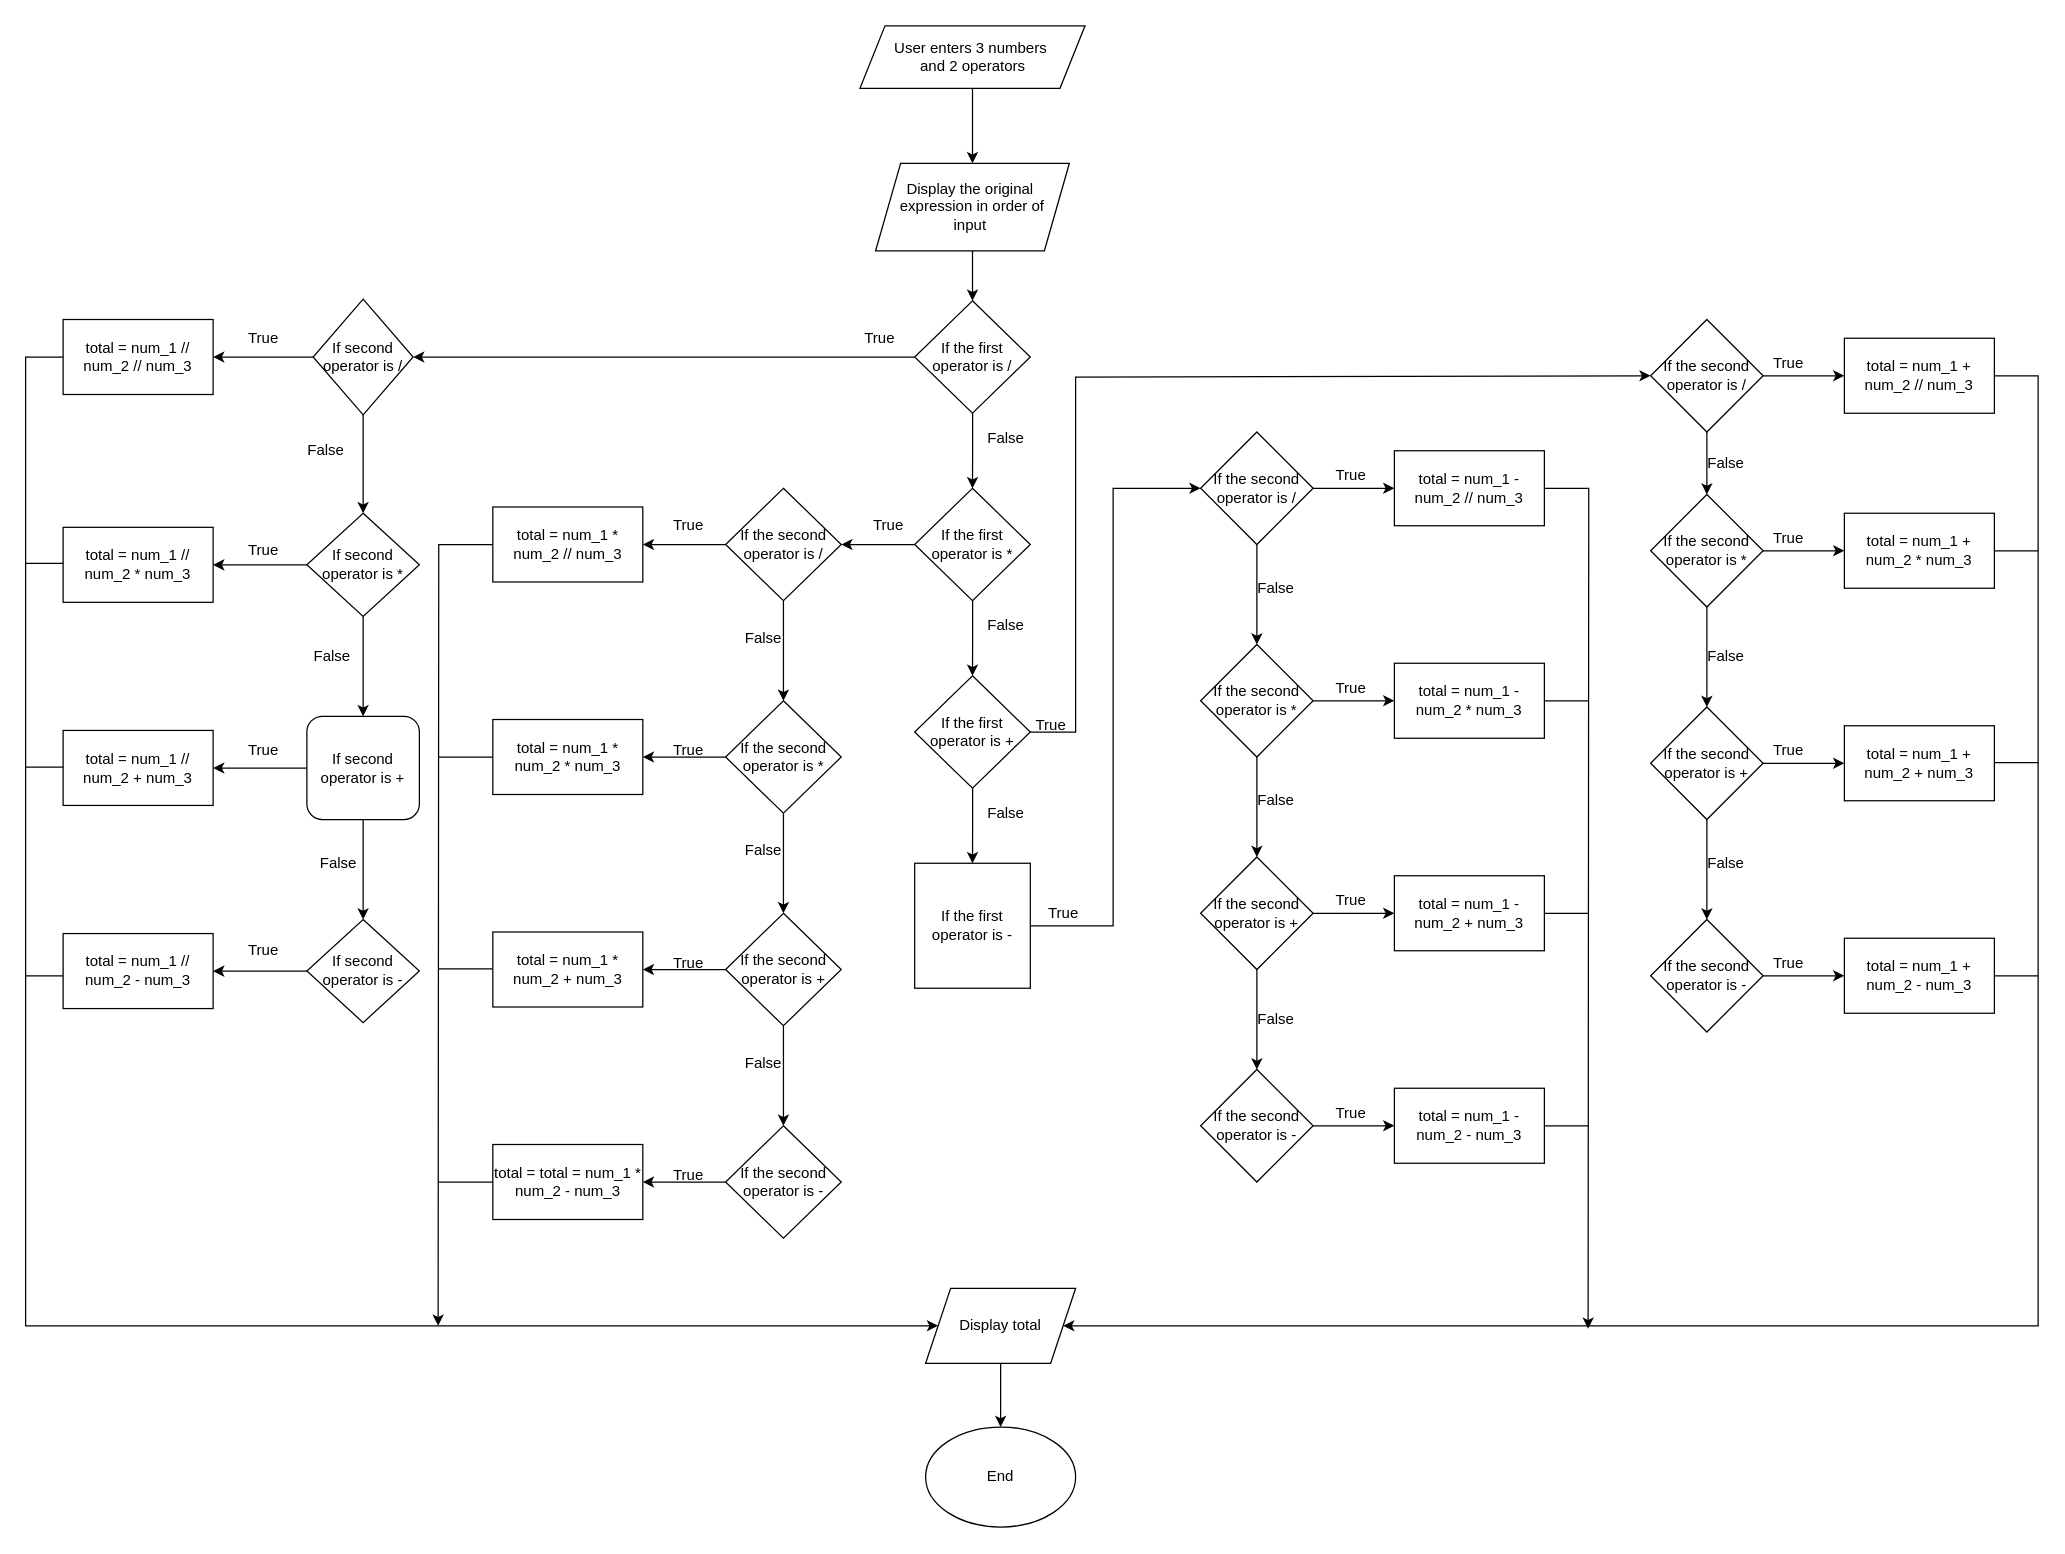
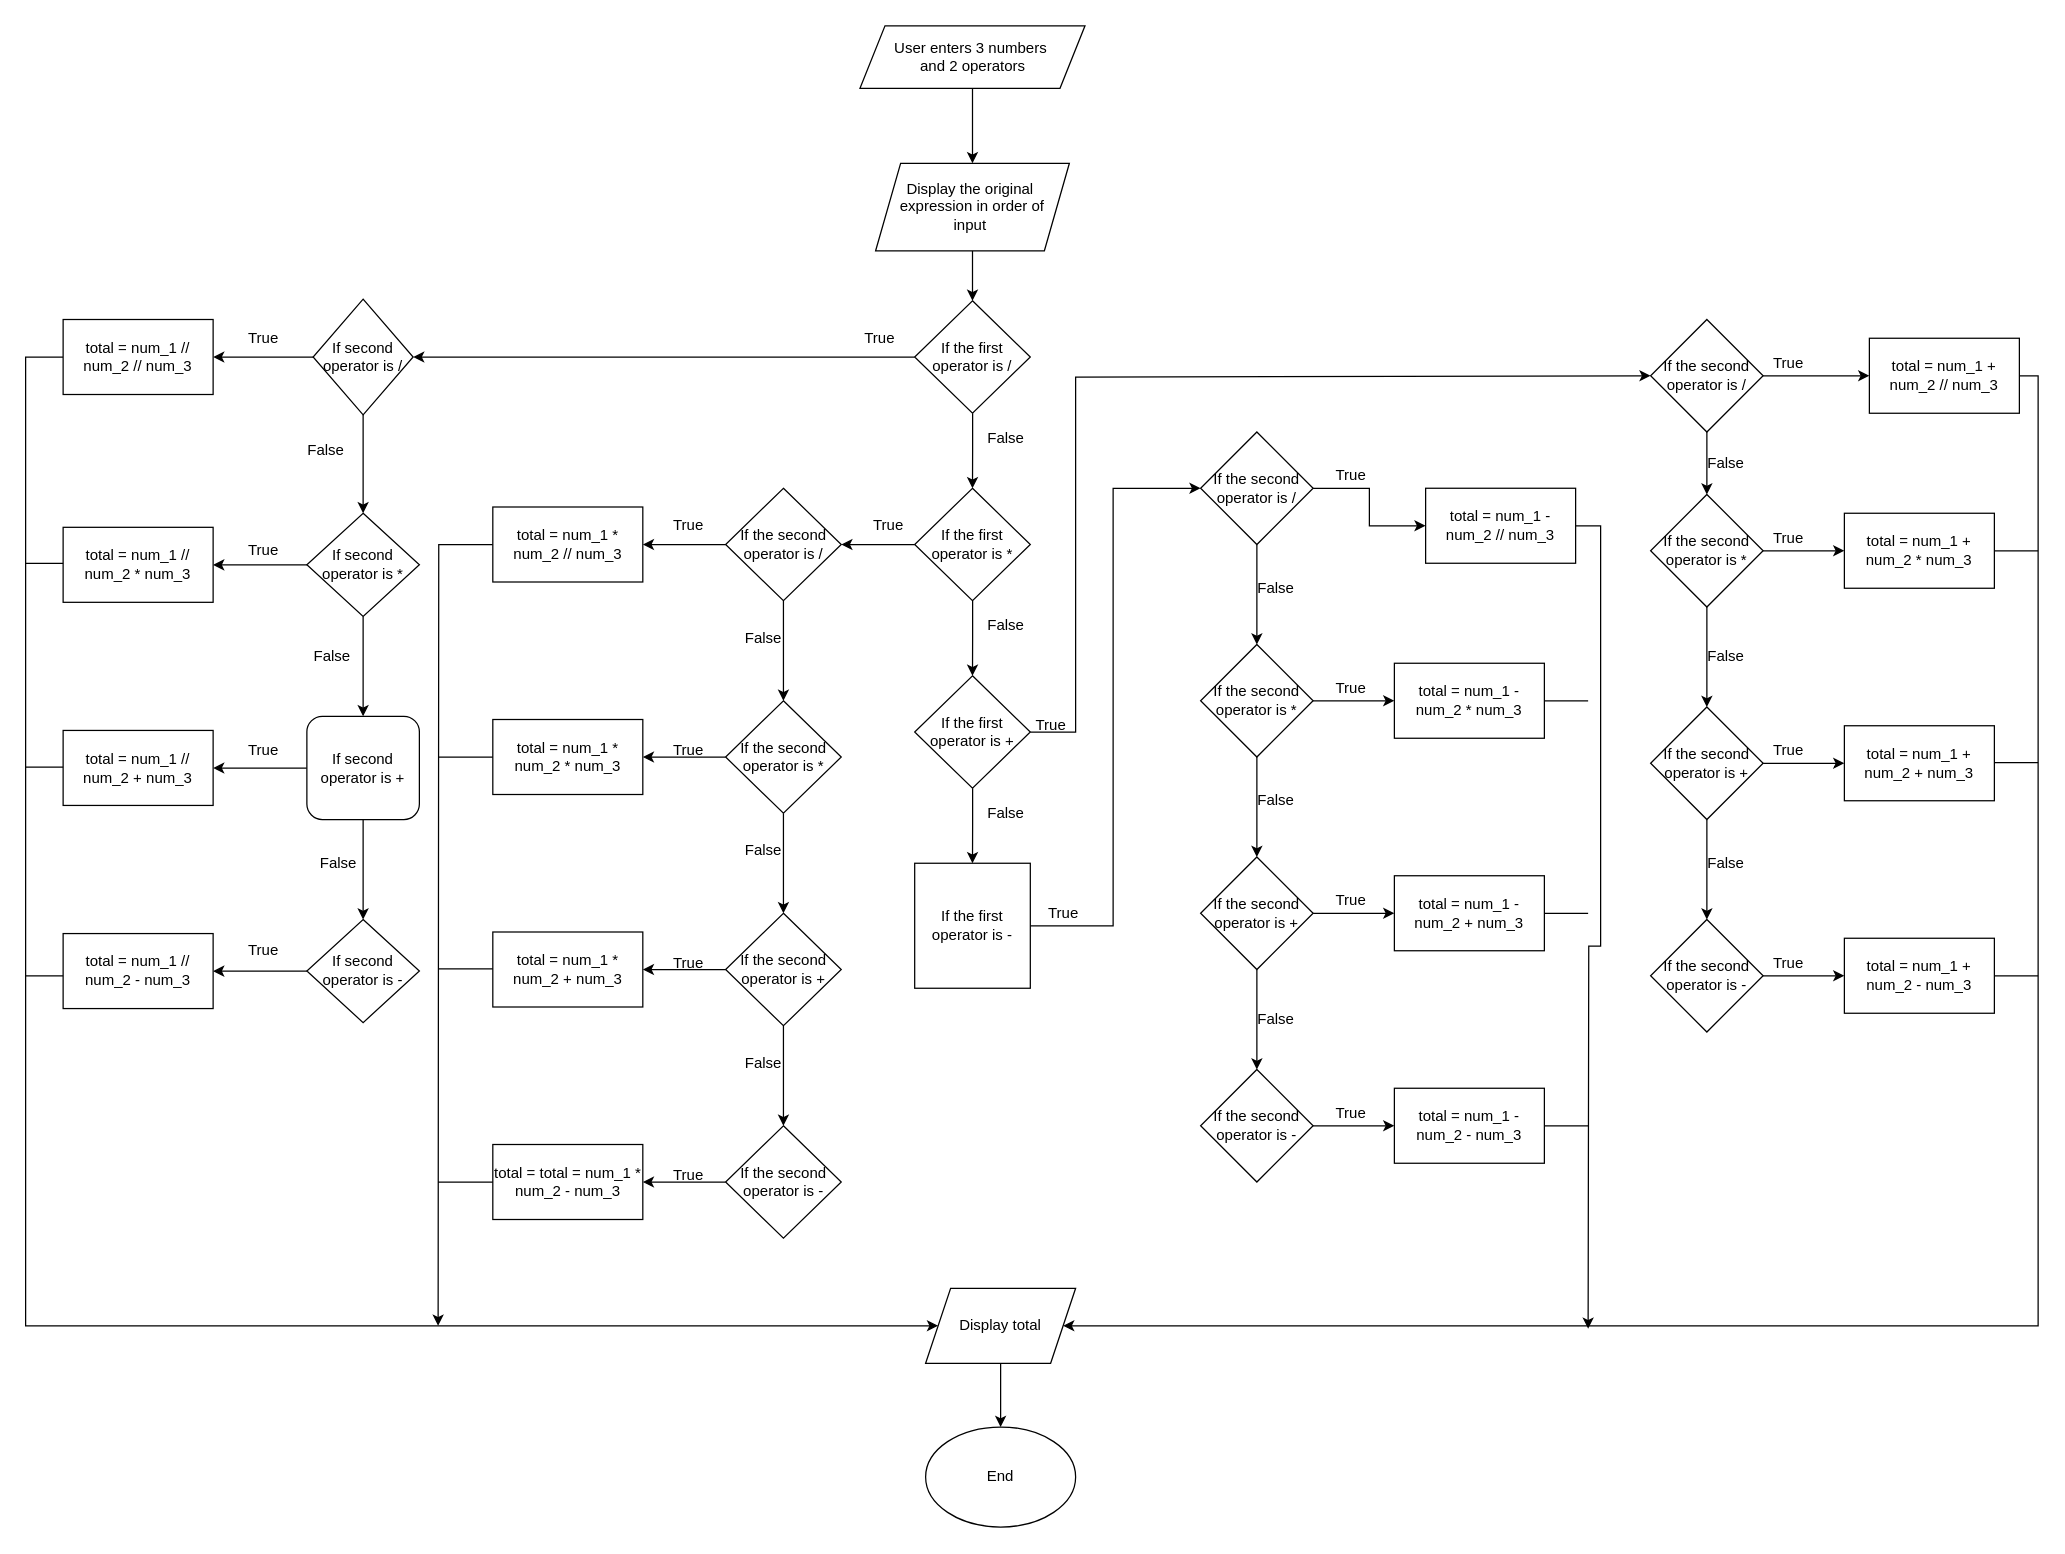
(1919, 376) -> (1944, 376)
(1469, 488) -> (1501, 526)
